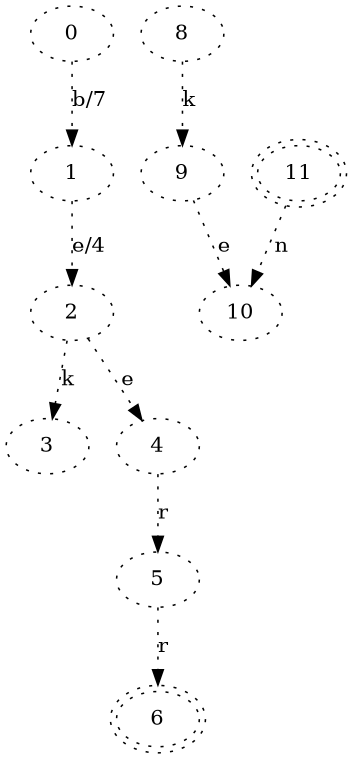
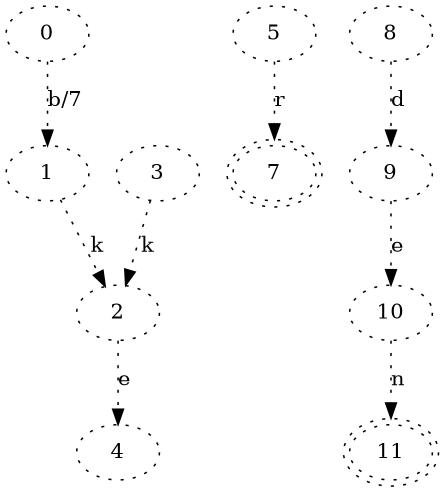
(189, 100) -> (399, 100)
(272, 239) -> (391, 372)
(89, 246) -> (97, 246)
(61, 372) -> (140, 235)
(158, 505) -> none
(158, 719) -> (274, 173)
